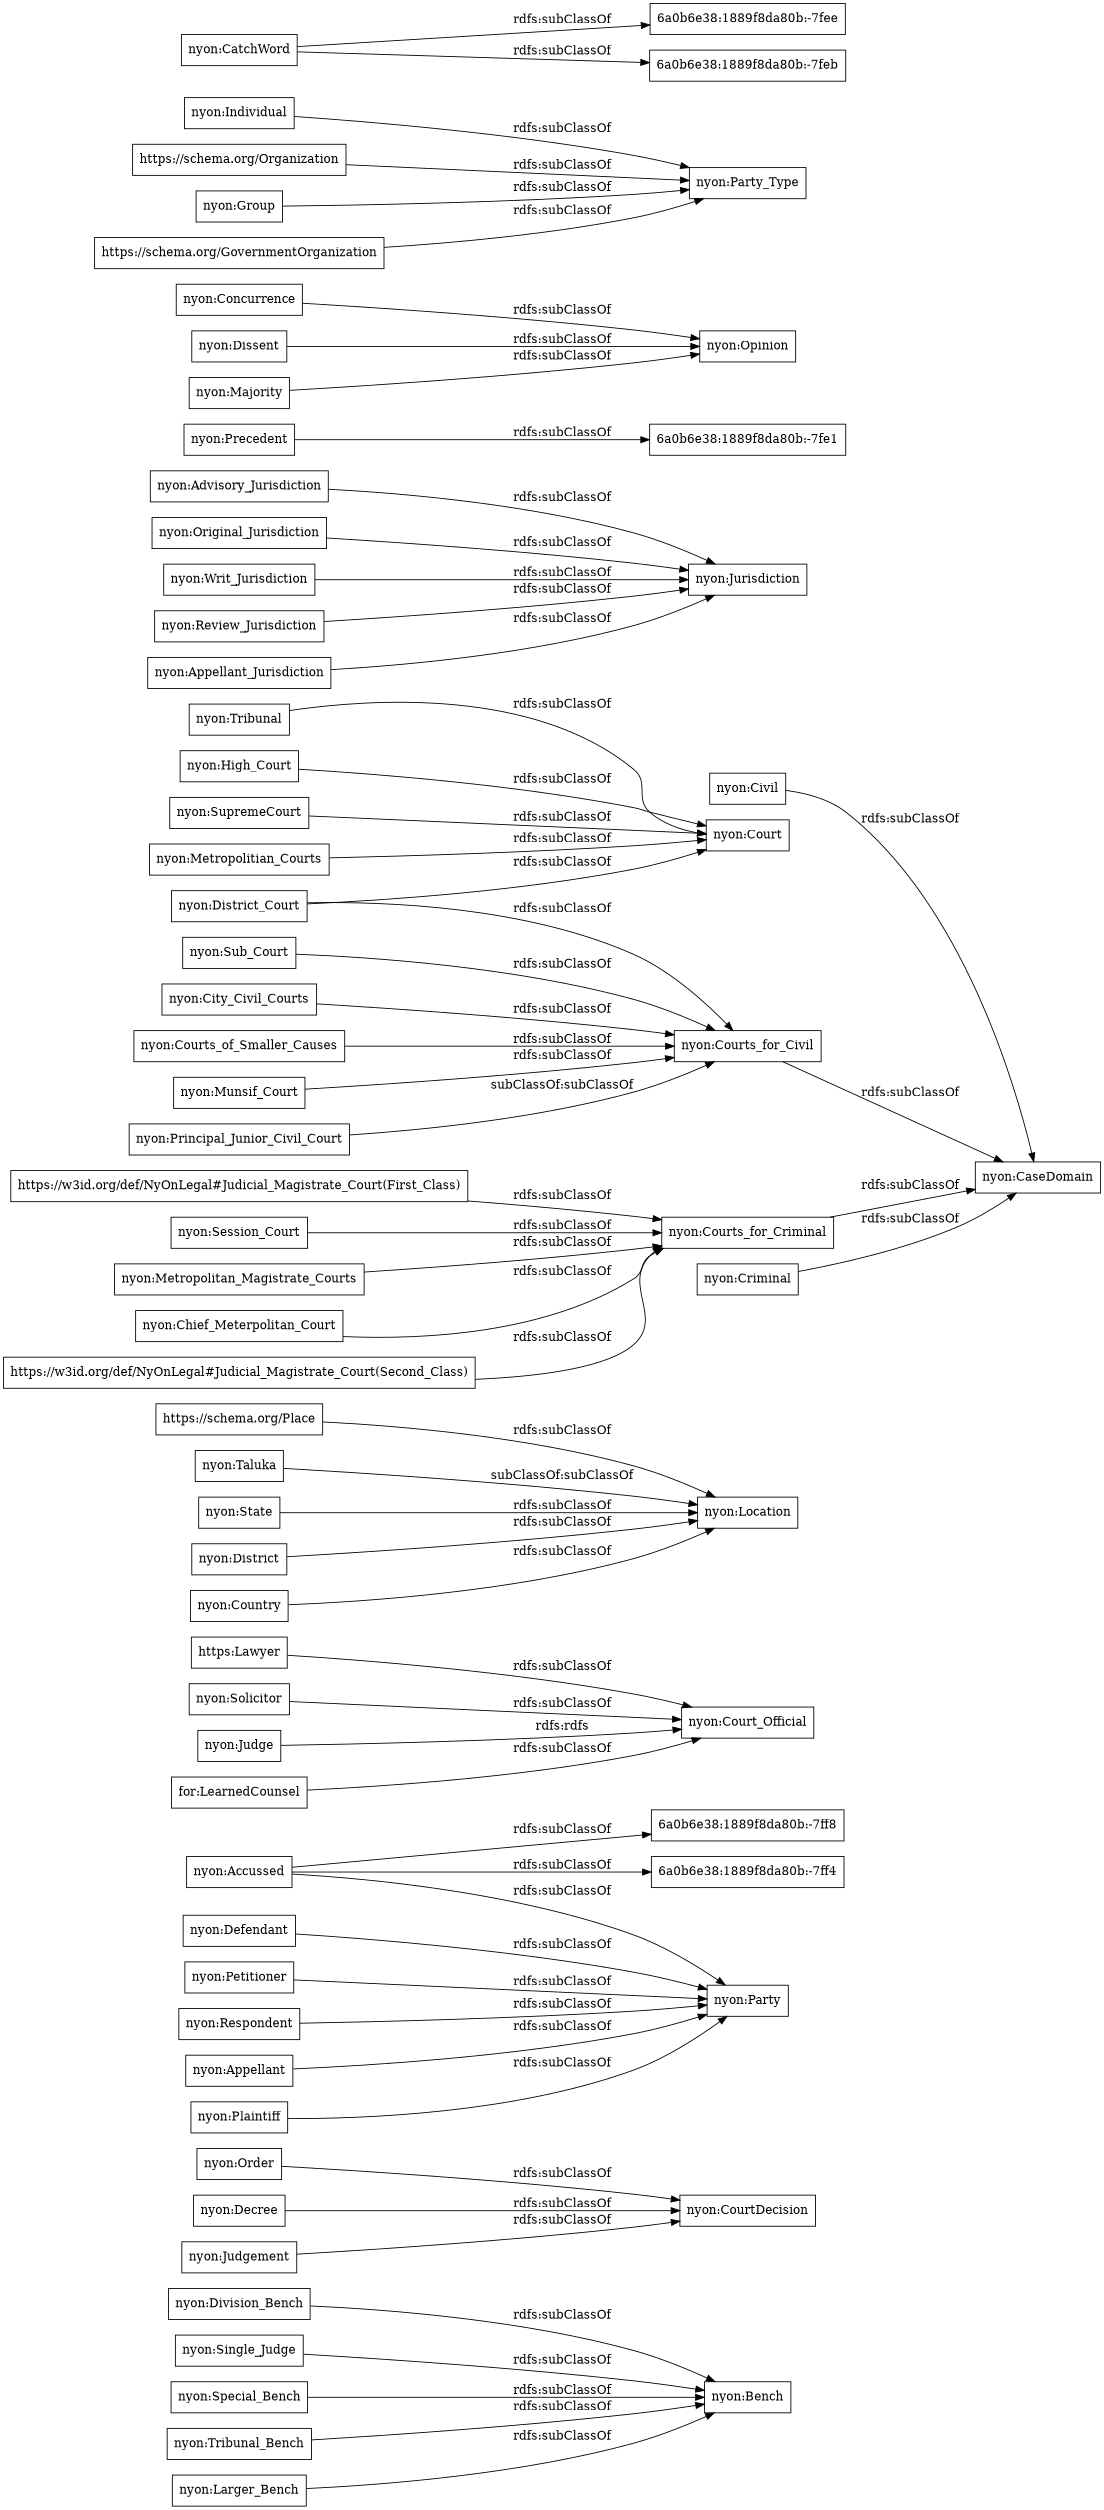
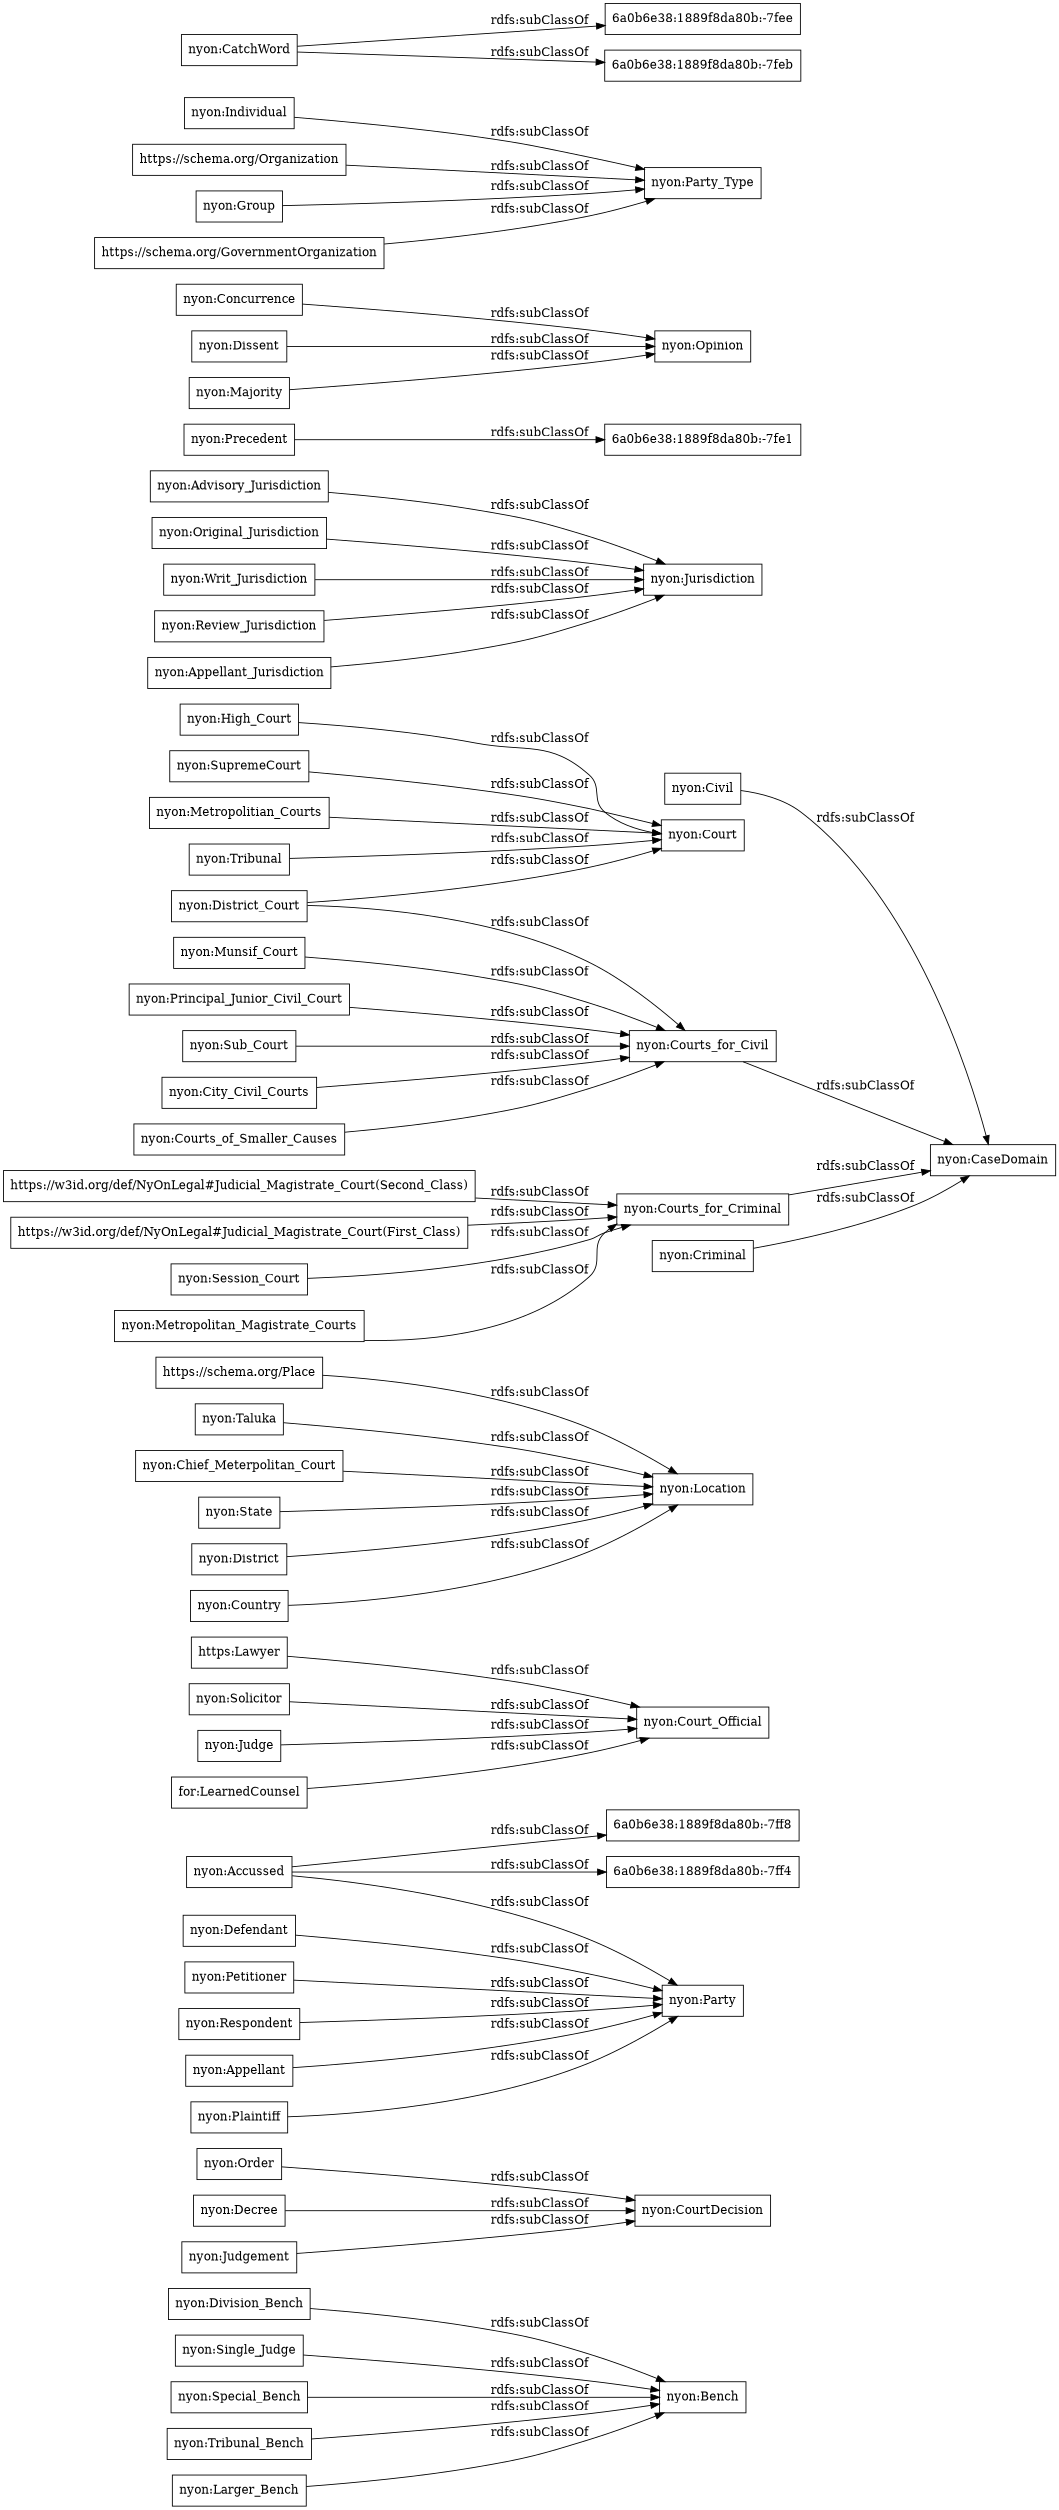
(562, 1085) -> (540, 1013)
(510, 1325) -> (494, 1479)
(562, 1476) -> (540, 1438)
(562, 1726) -> (540, 1726)
